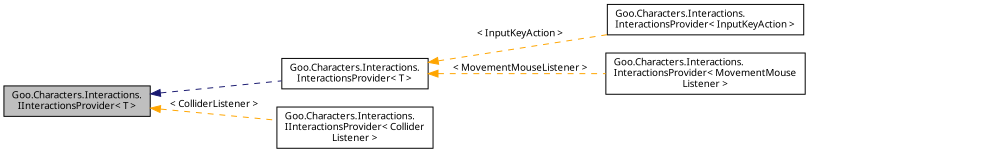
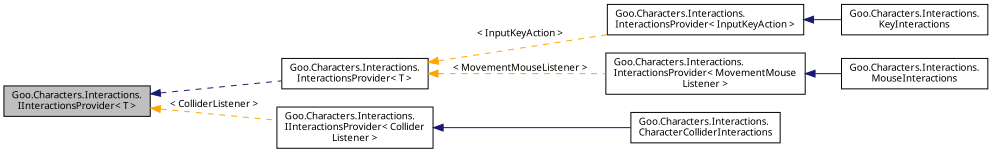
none -> (915, 20)
none -> (915, 74)
none -> (706, 128)
